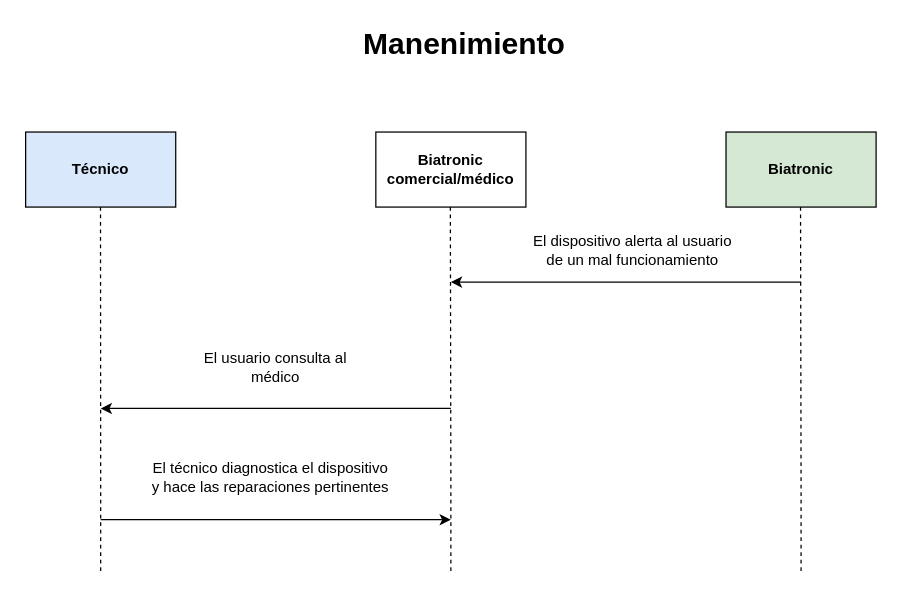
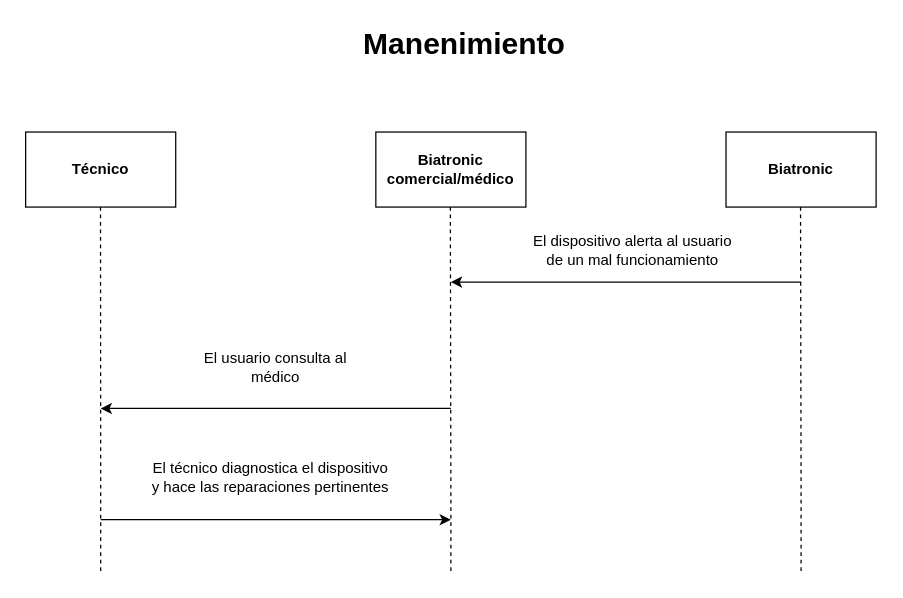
(101, 169) -> (101, 169)
(801, 169) -> (801, 169)
